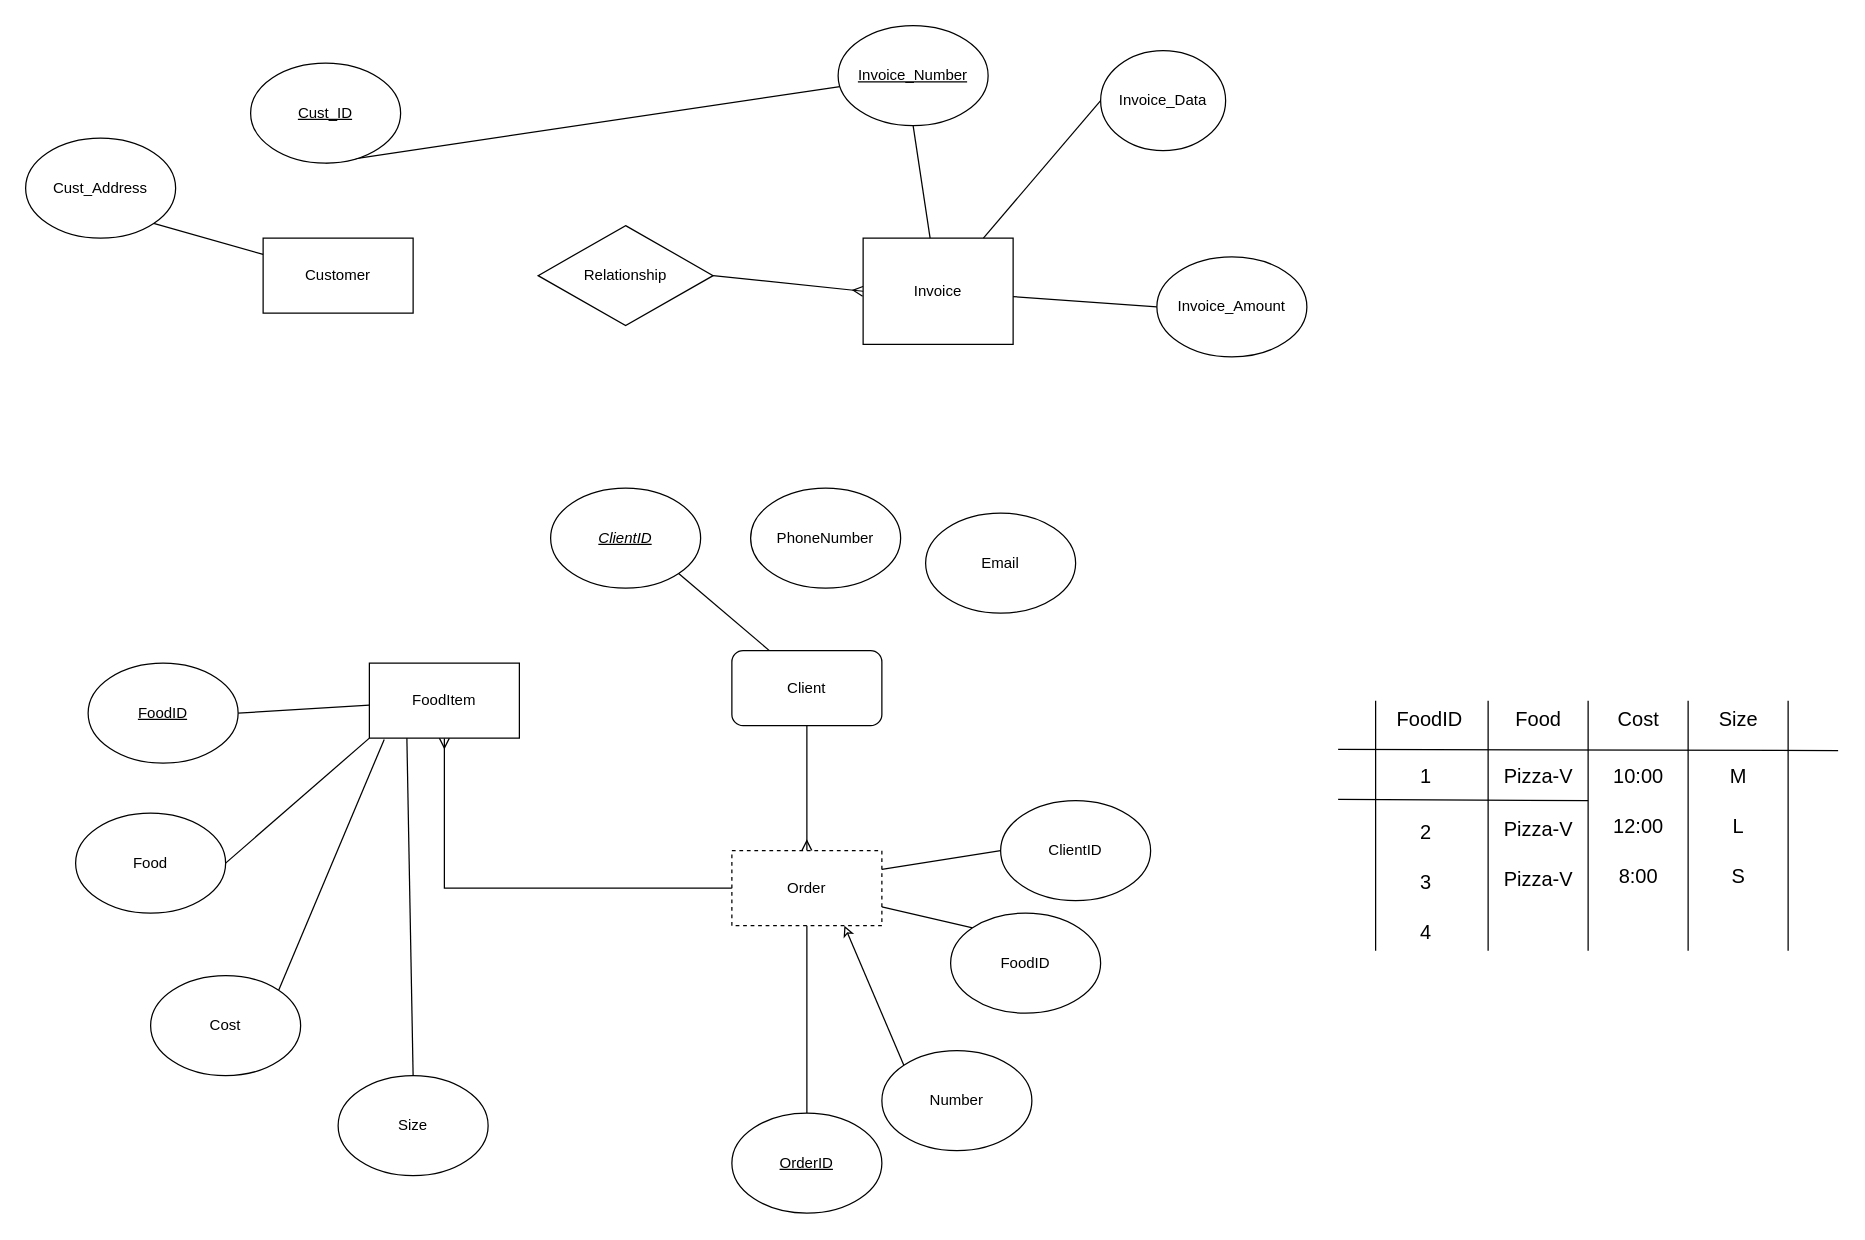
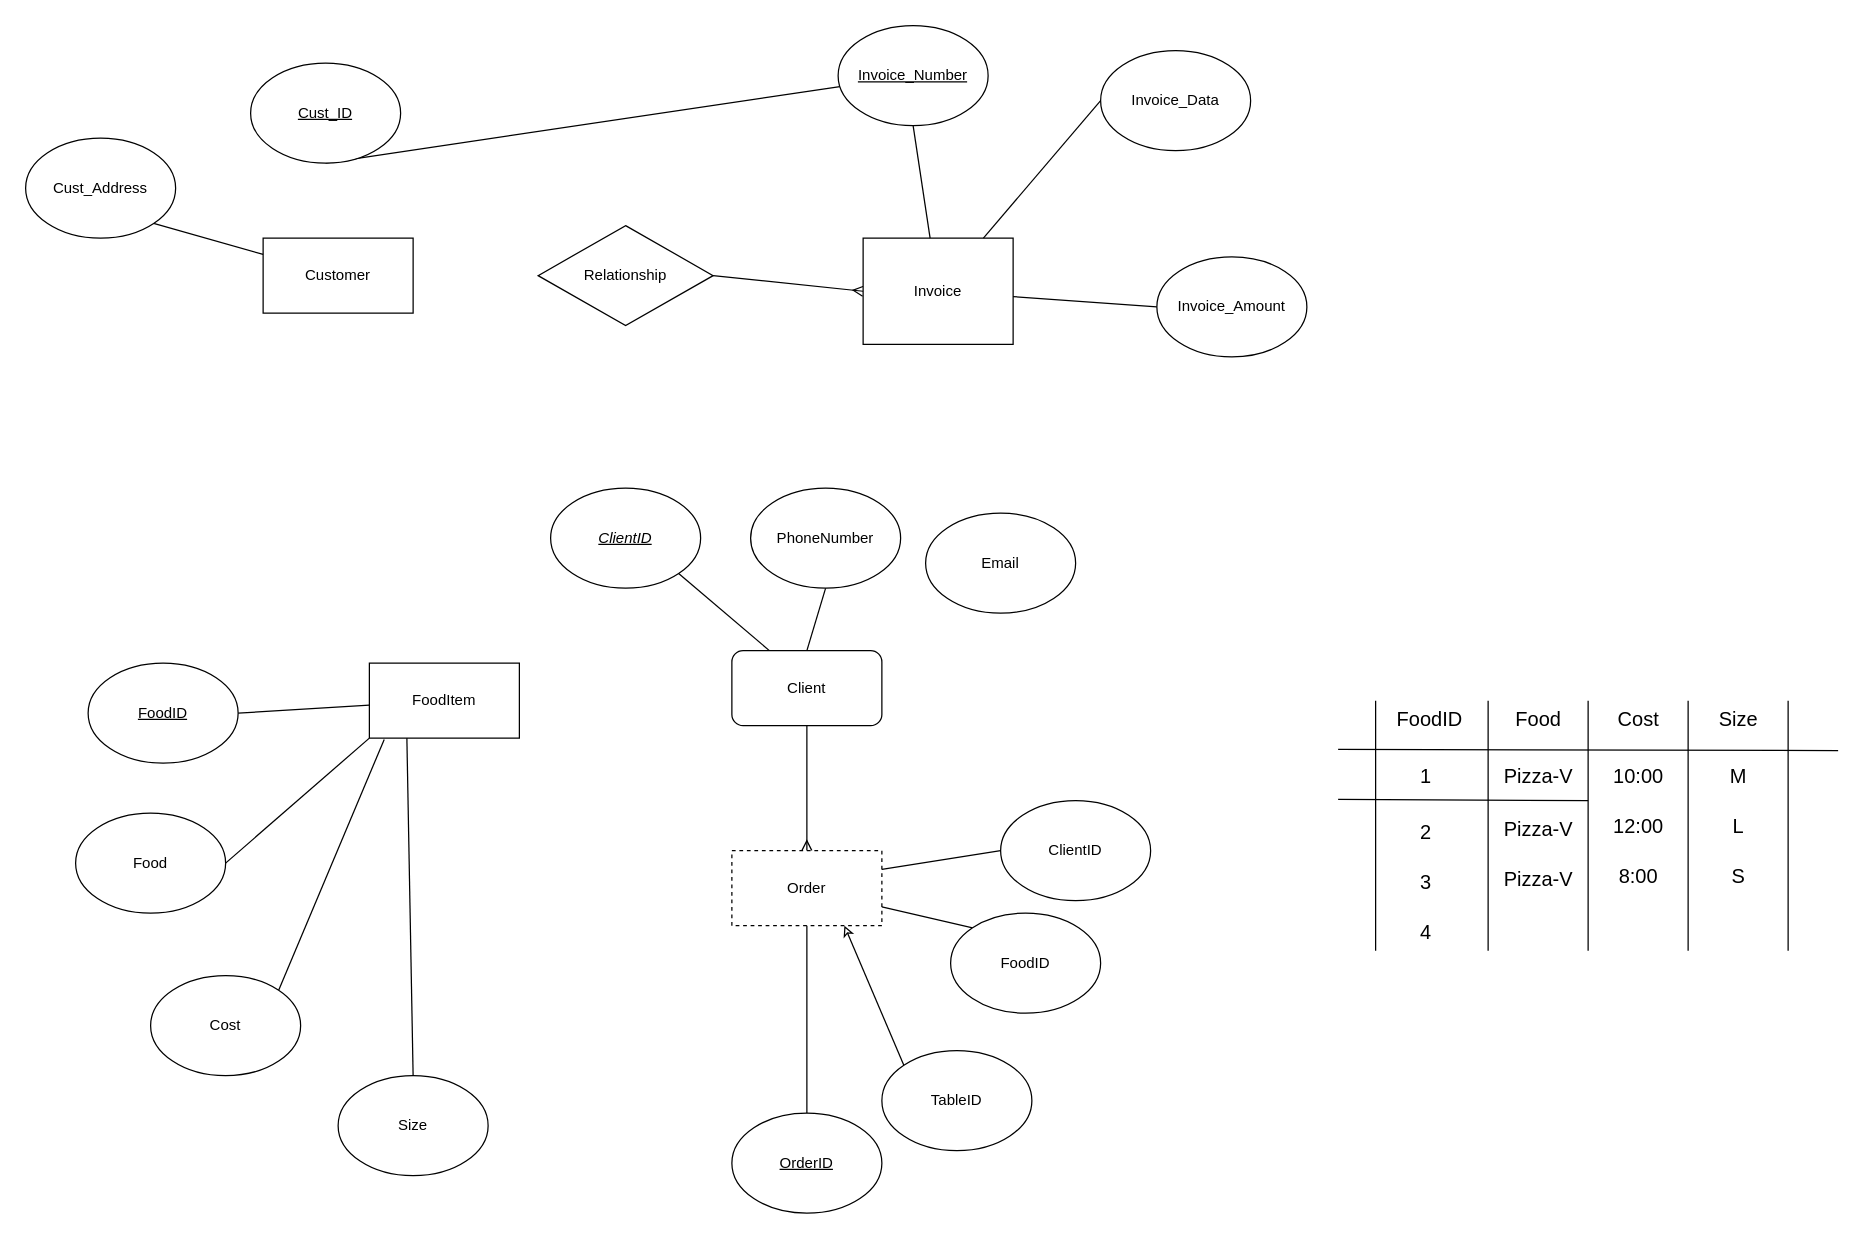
(1163, 101) -> (1176, 101)
none -> (816, 619)
(513, 888) -> none
(957, 1101) -> (957, 1101)
